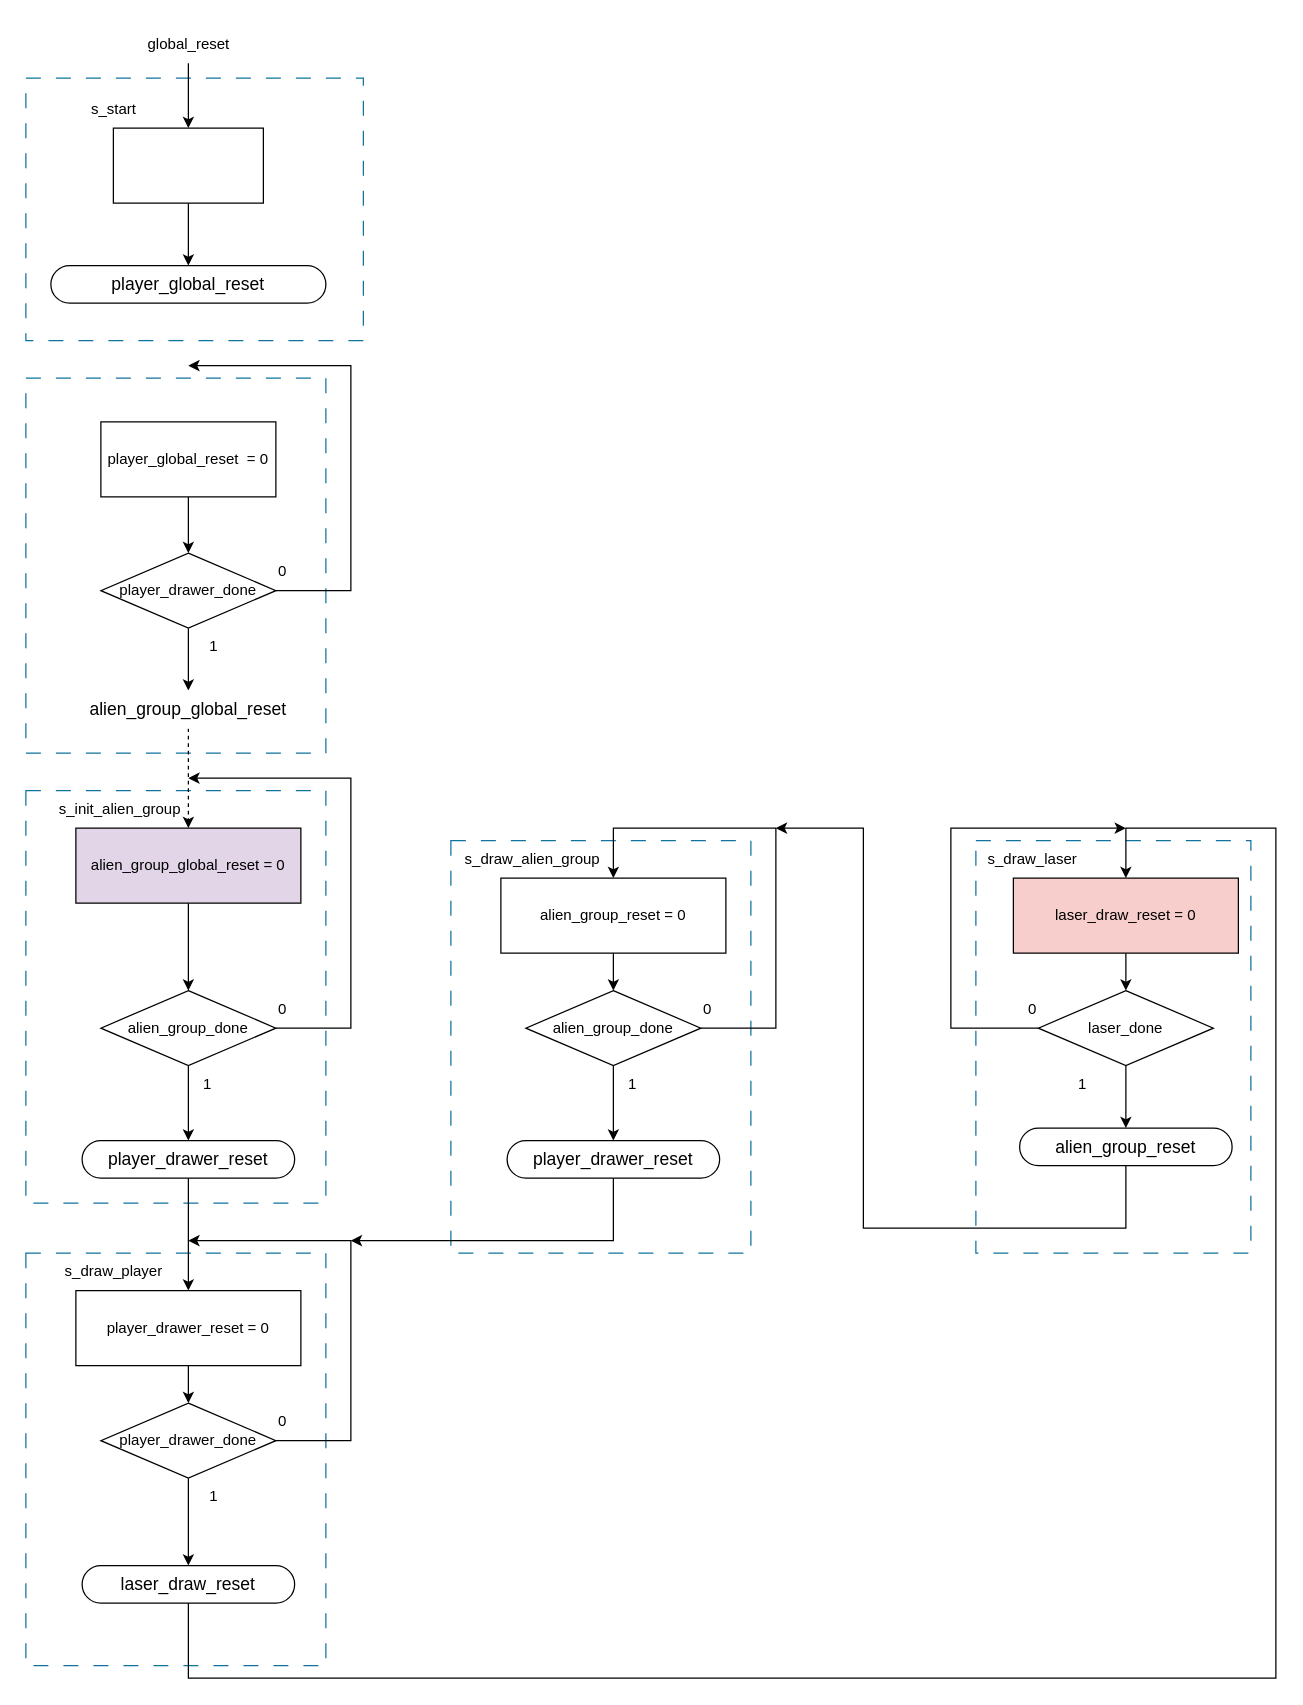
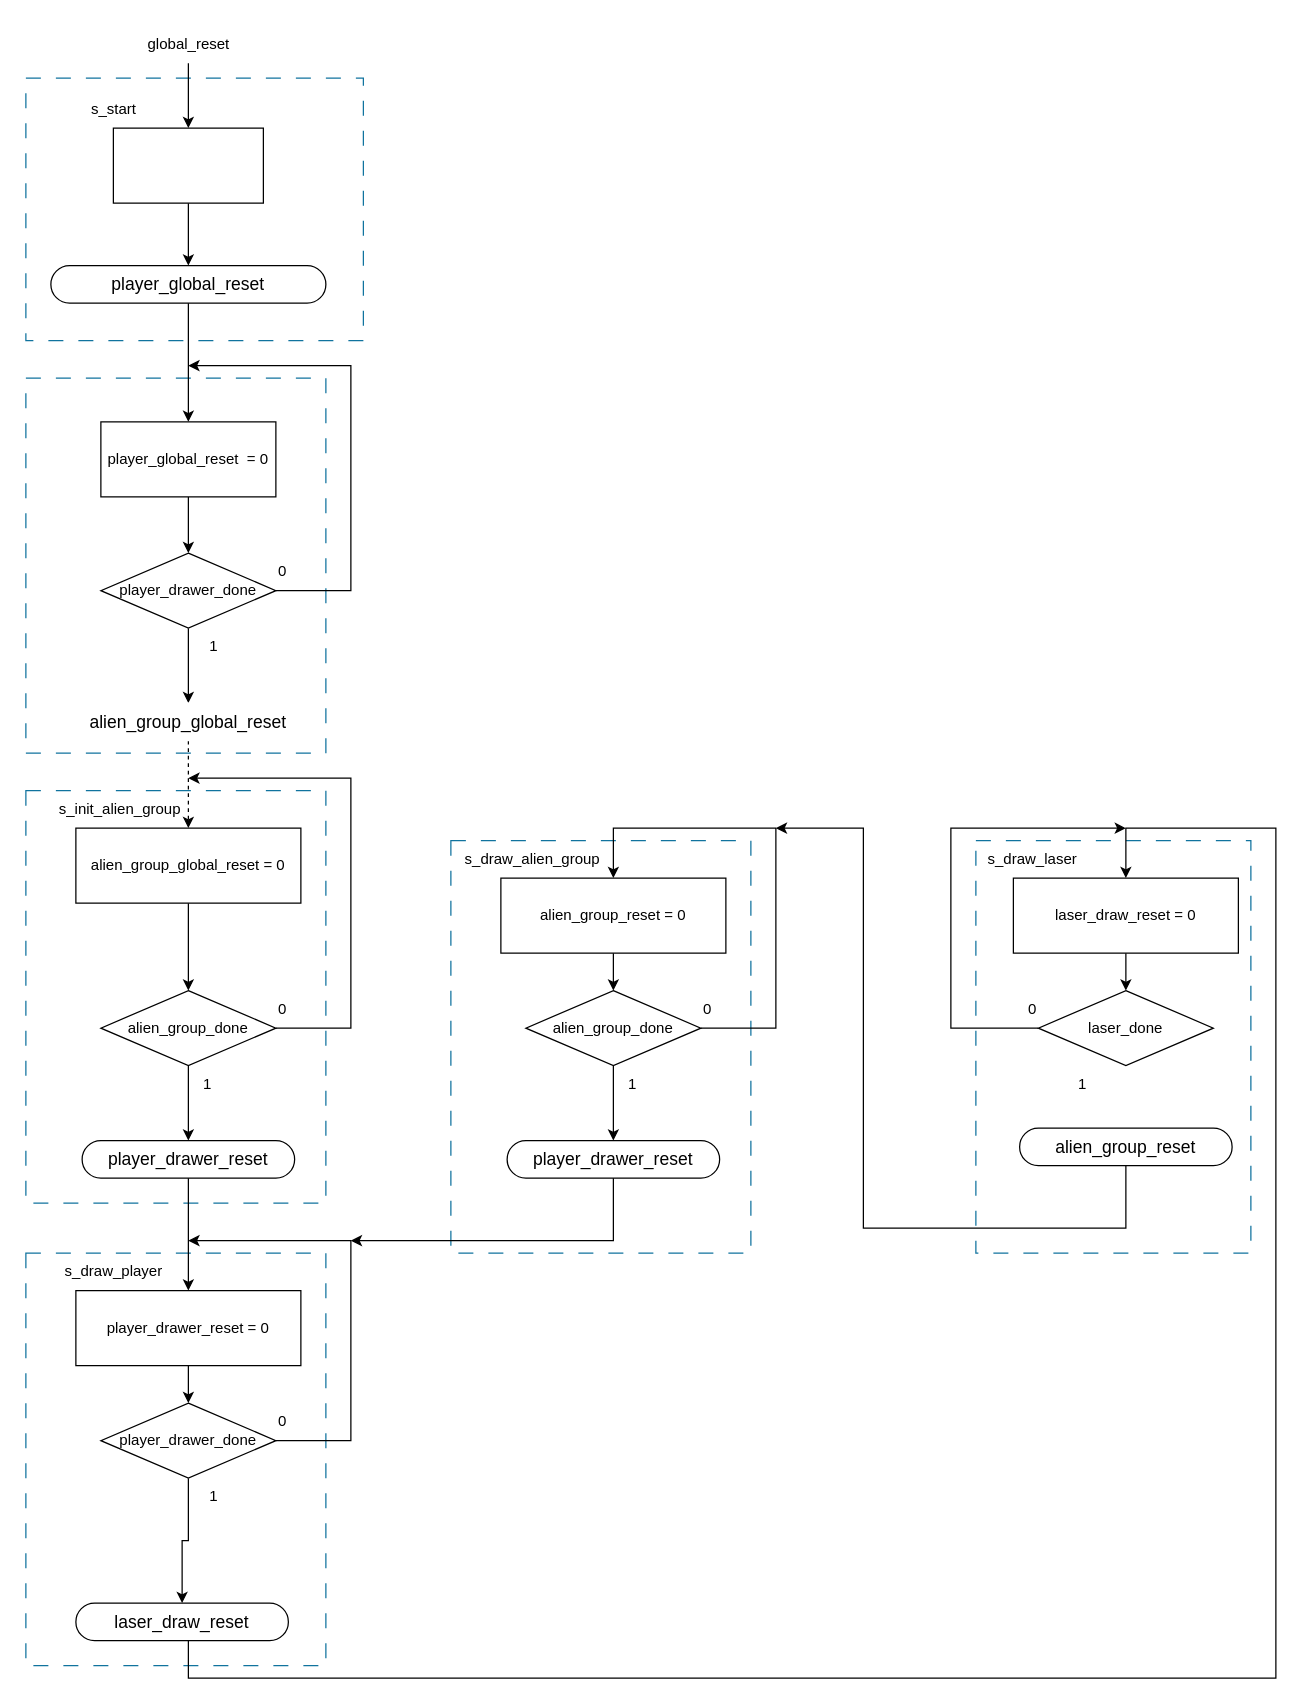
none -> (188, 359)
(188, 709) -> (188, 722)
(188, 866) -> (188, 866)
(1126, 916) -> (1126, 916)
(1126, 1093) -> none
(188, 1584) -> (182, 1622)
